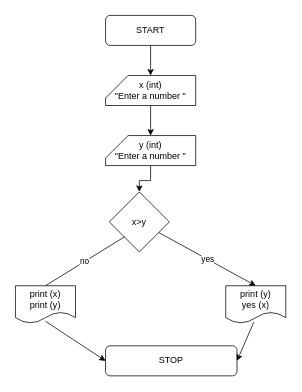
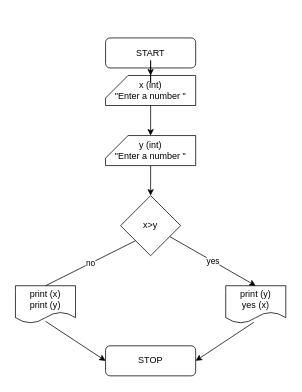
(150, 30) -> (150, 53)
(139, 222) -> (150, 225)
(171, 360) -> (150, 360)
